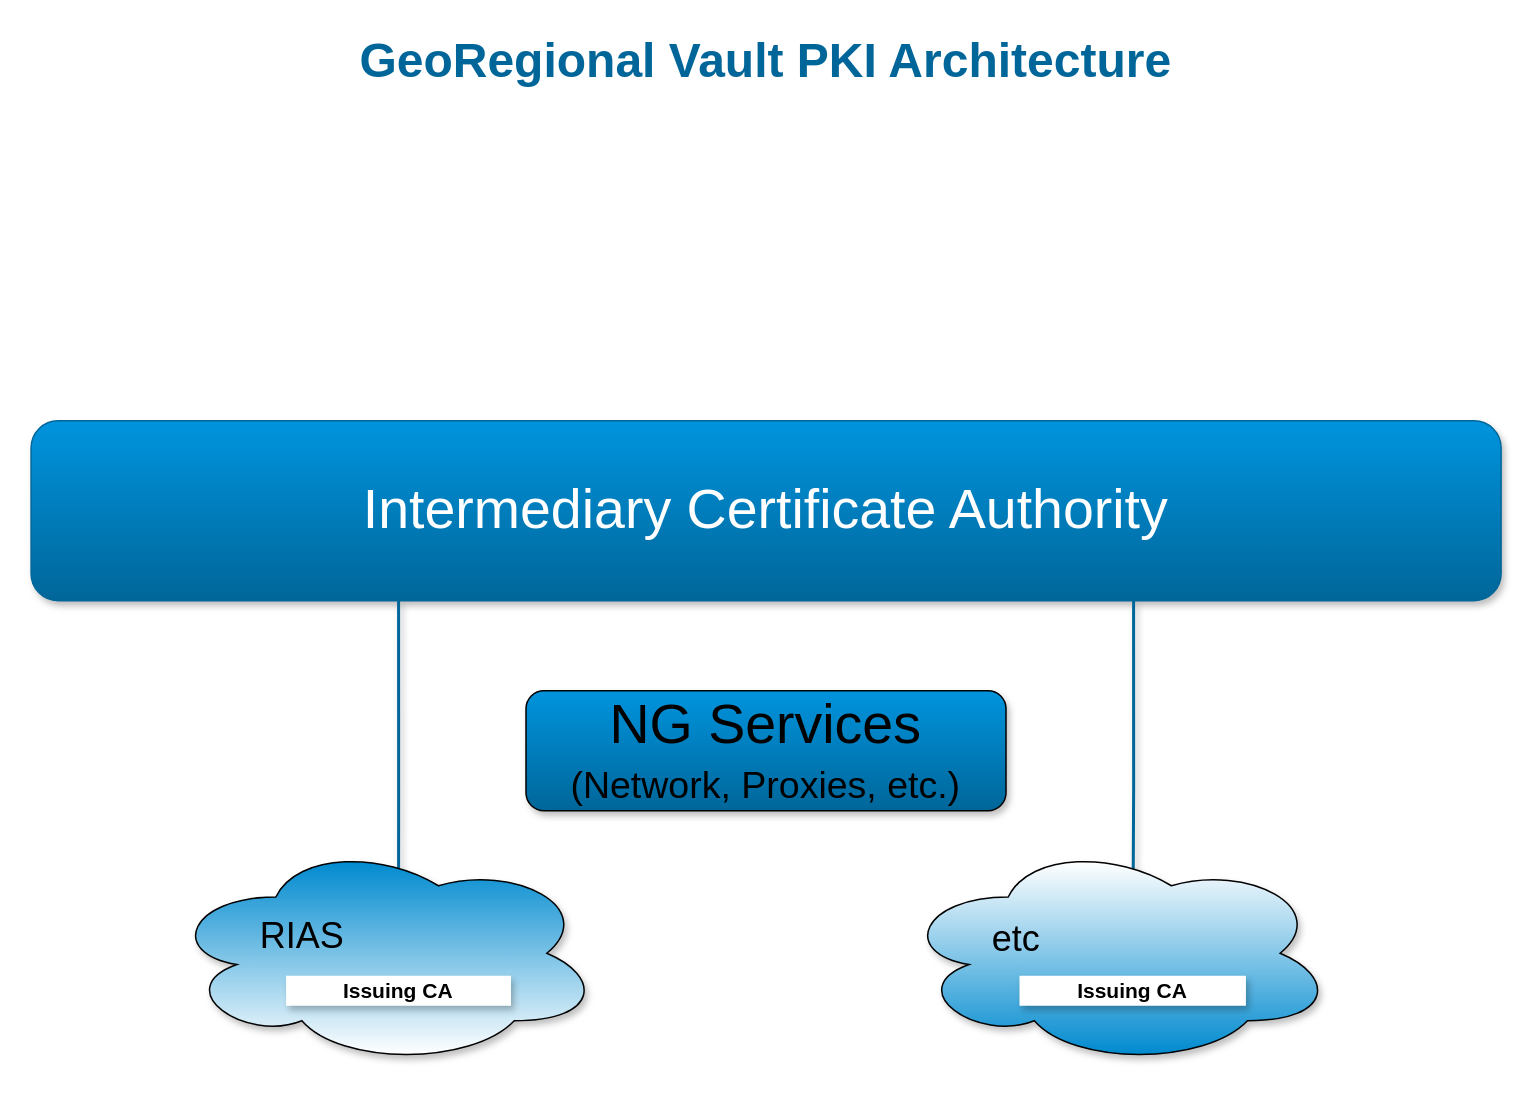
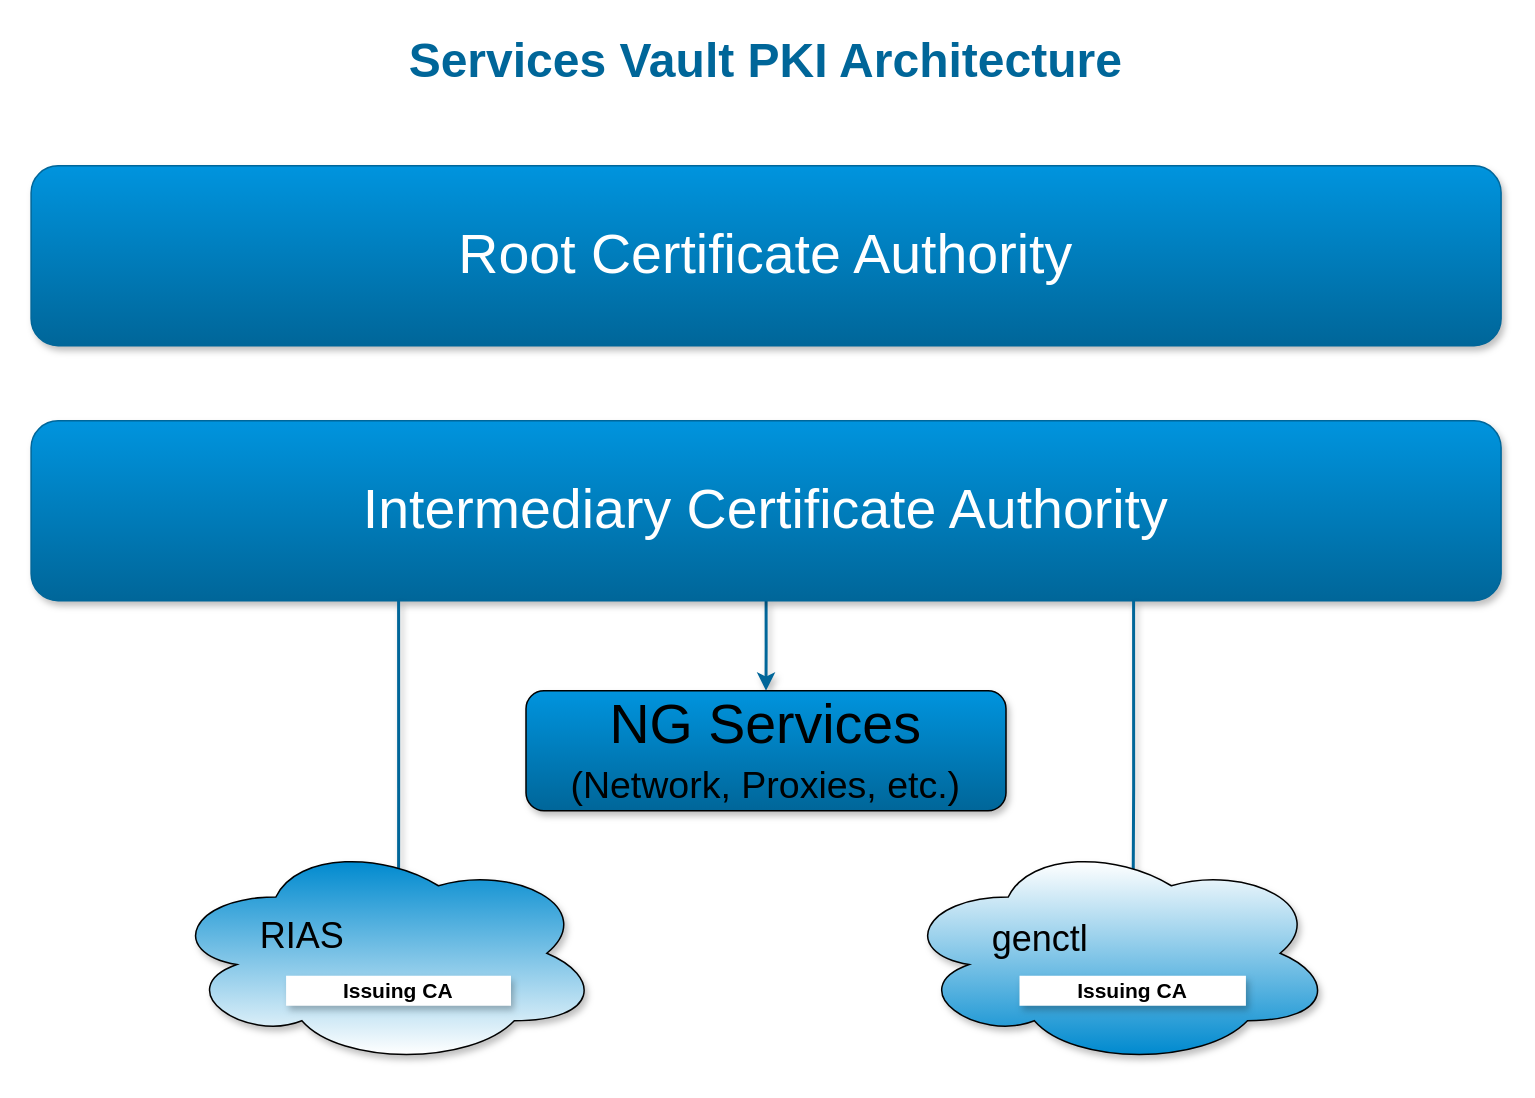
(766, 61) -> (766, 61)
none -> (766, 256)
none -> (766, 639)
(1039, 900) -> (1078, 900)
